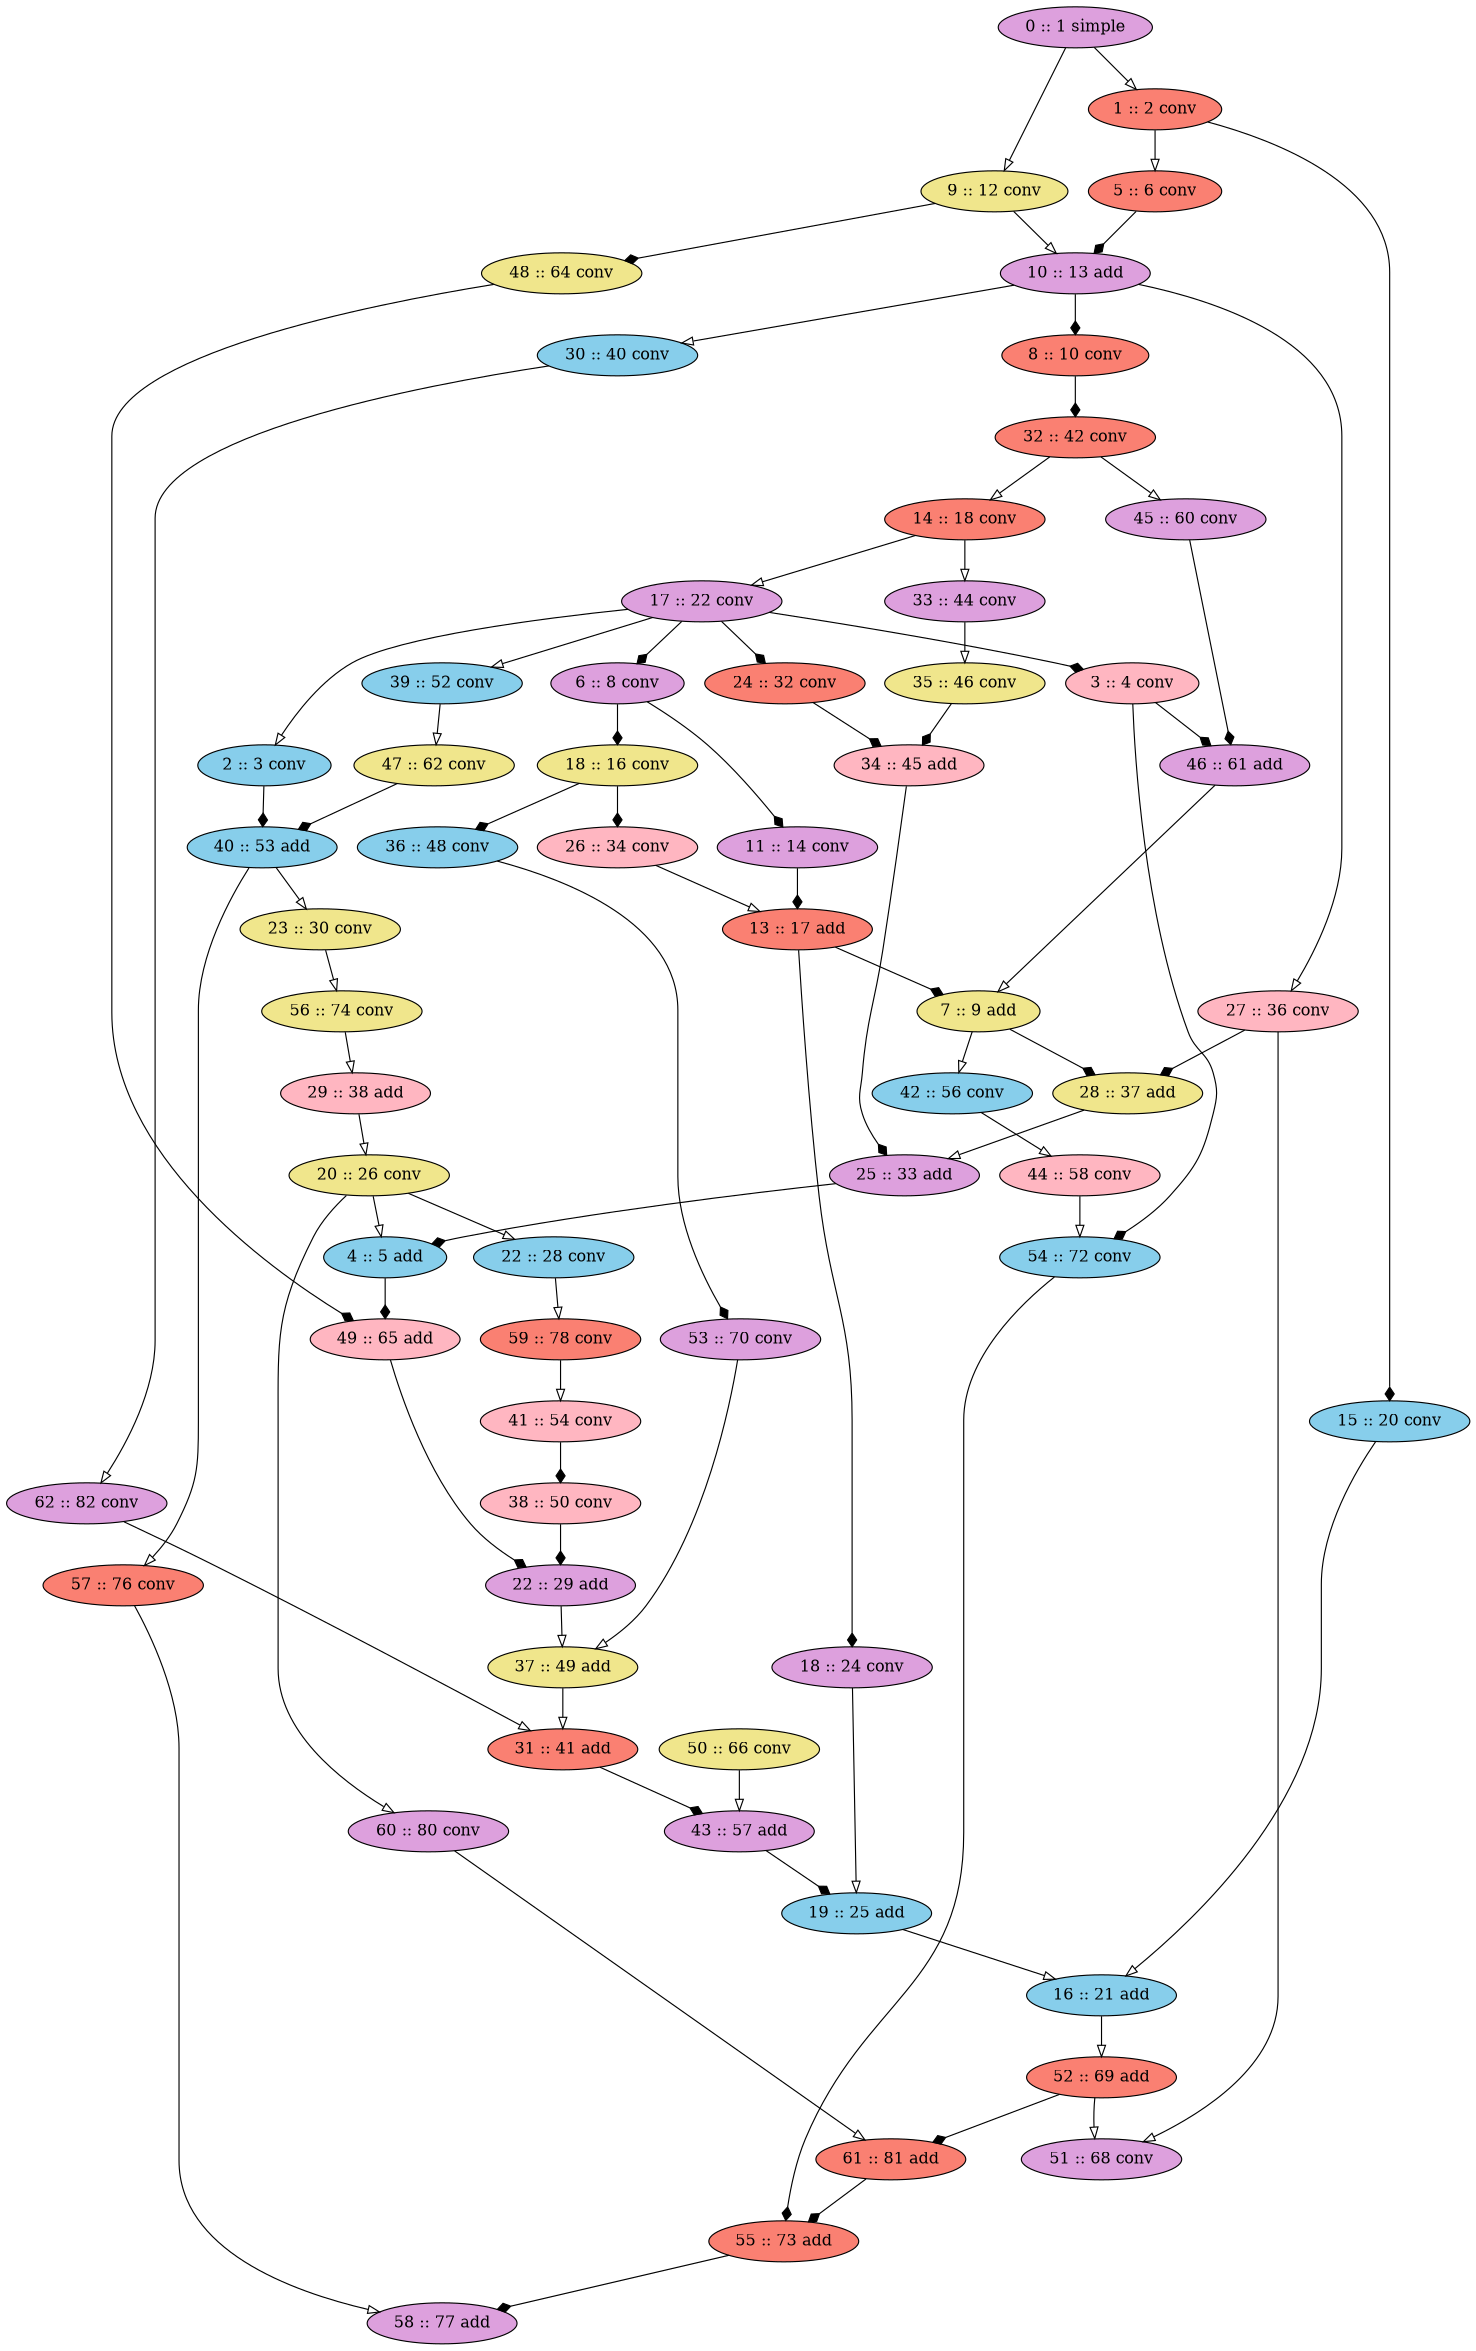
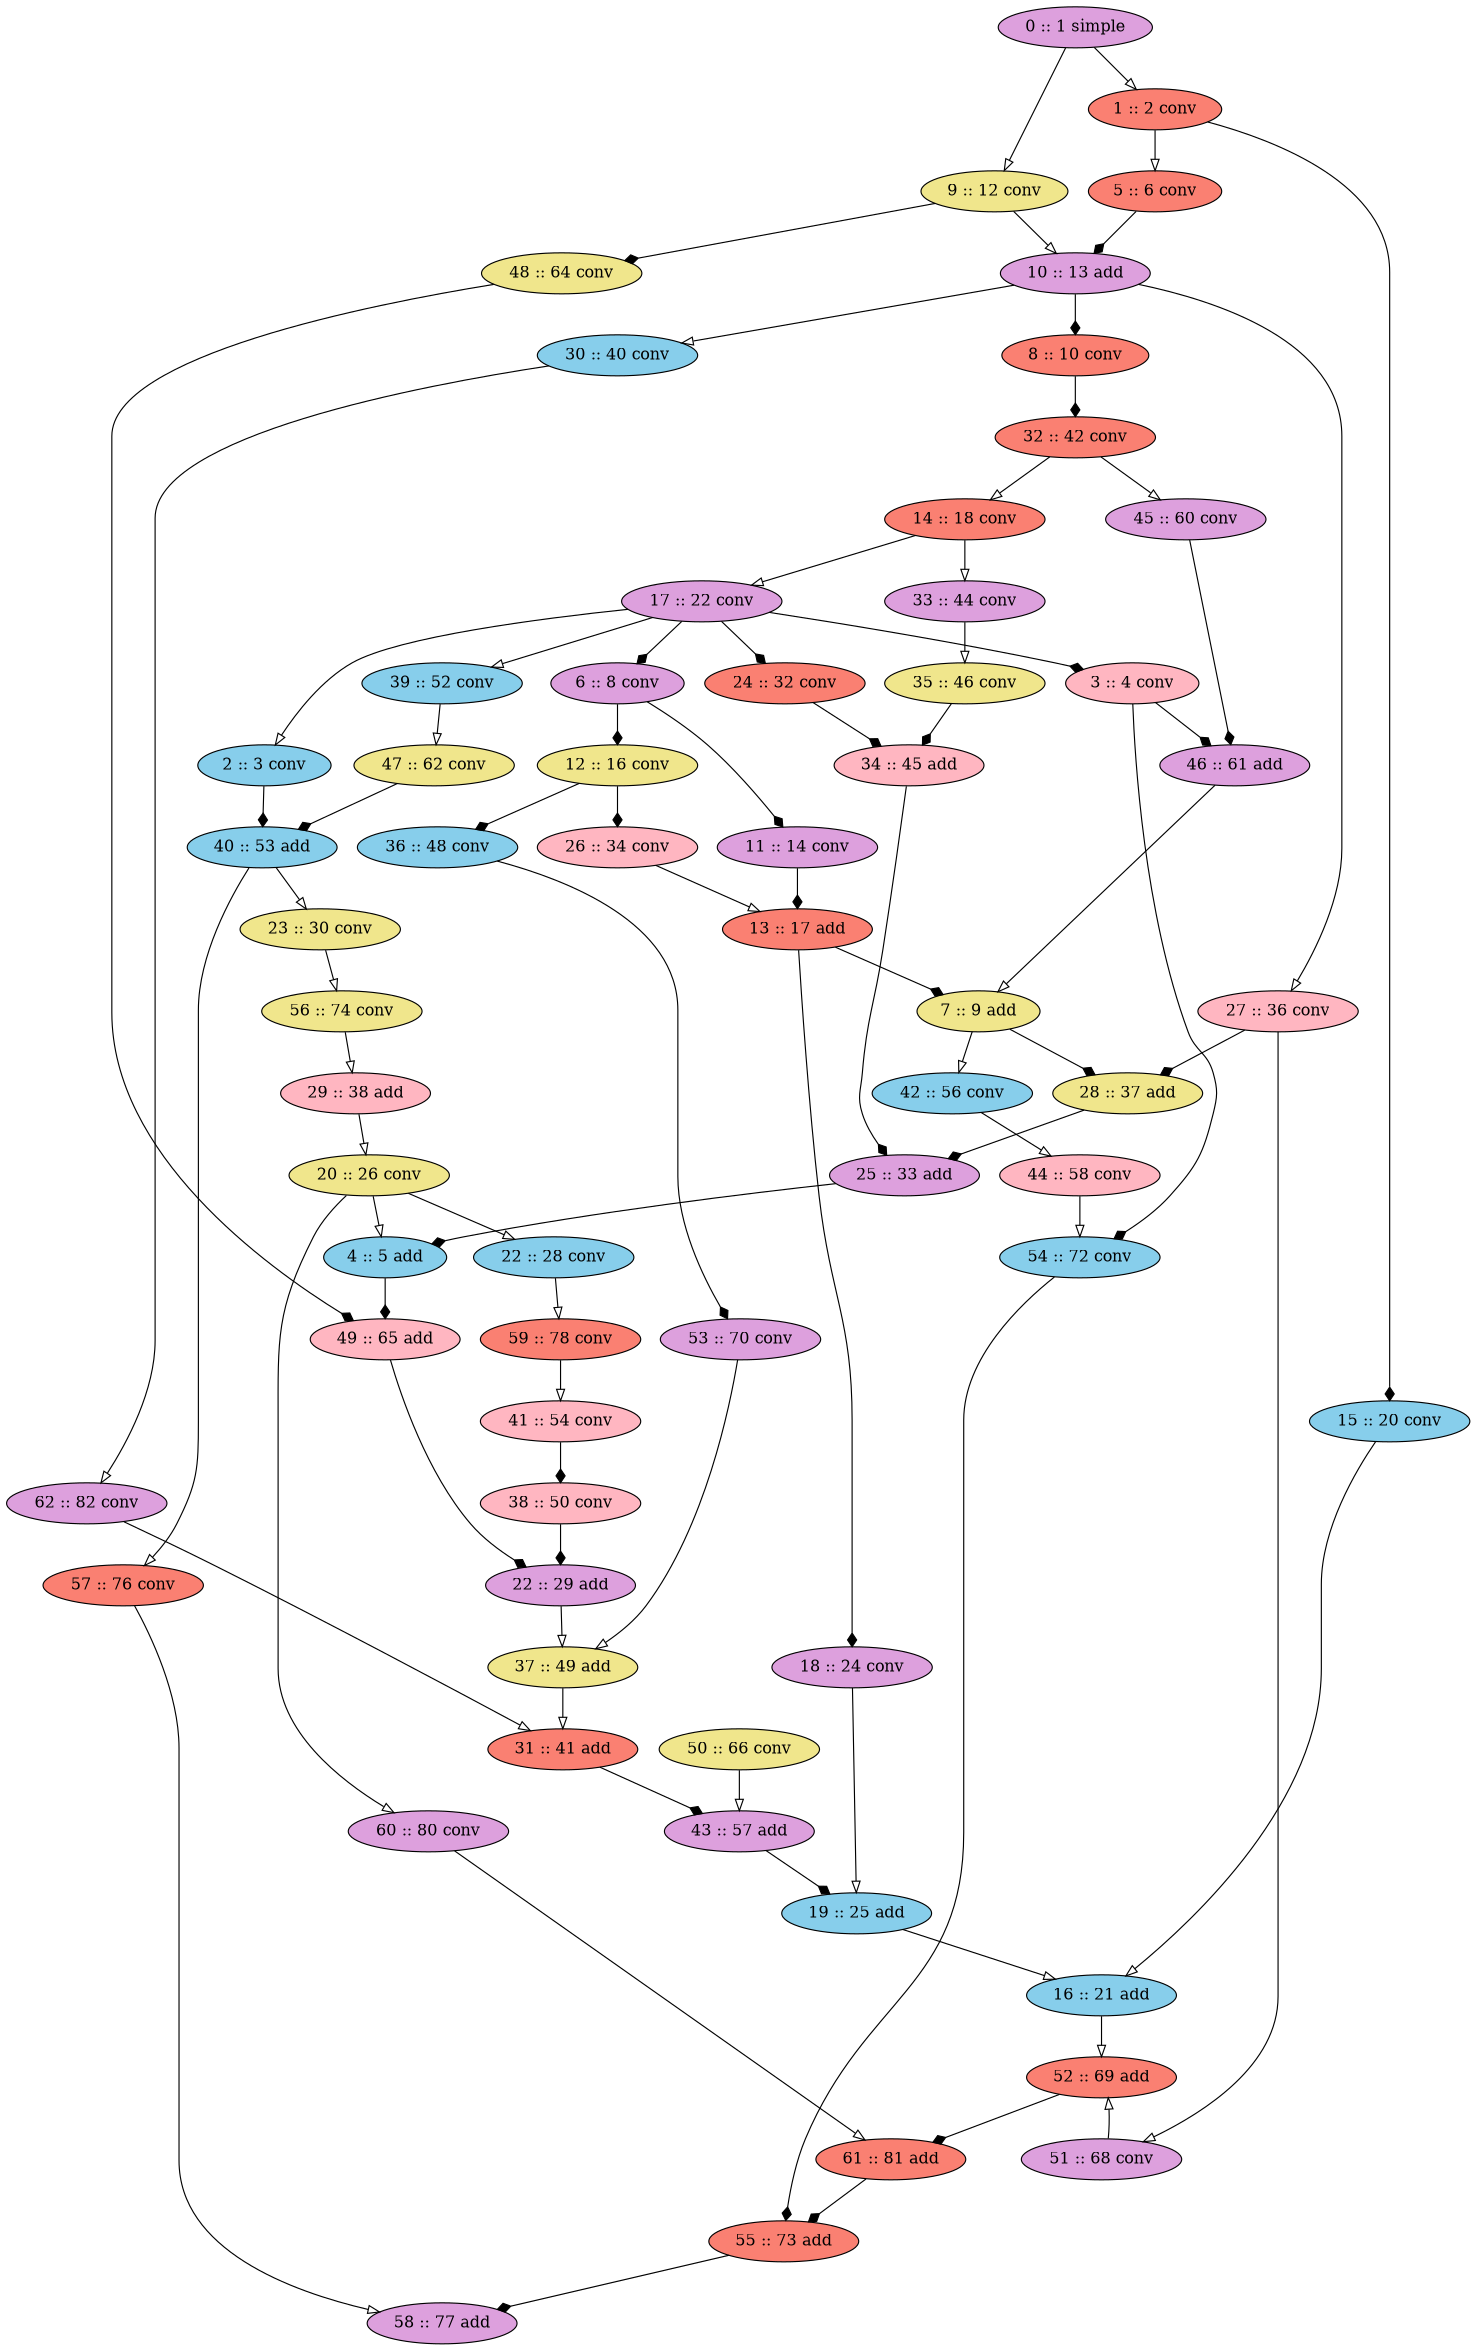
(617, 765) -> (617, 765)
(1025, 1131) -> (1025, 1131)
(1094, 2112) -> (1109, 2124)
